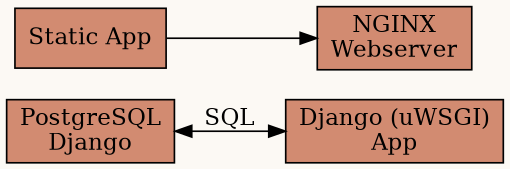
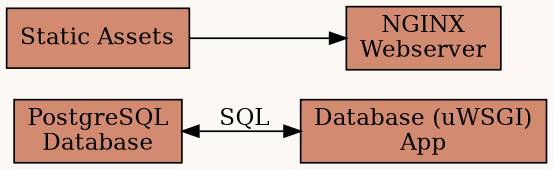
(91, 38) -> (98, 38)
(91, 131) -> (98, 131)
(395, 131) -> (424, 131)
